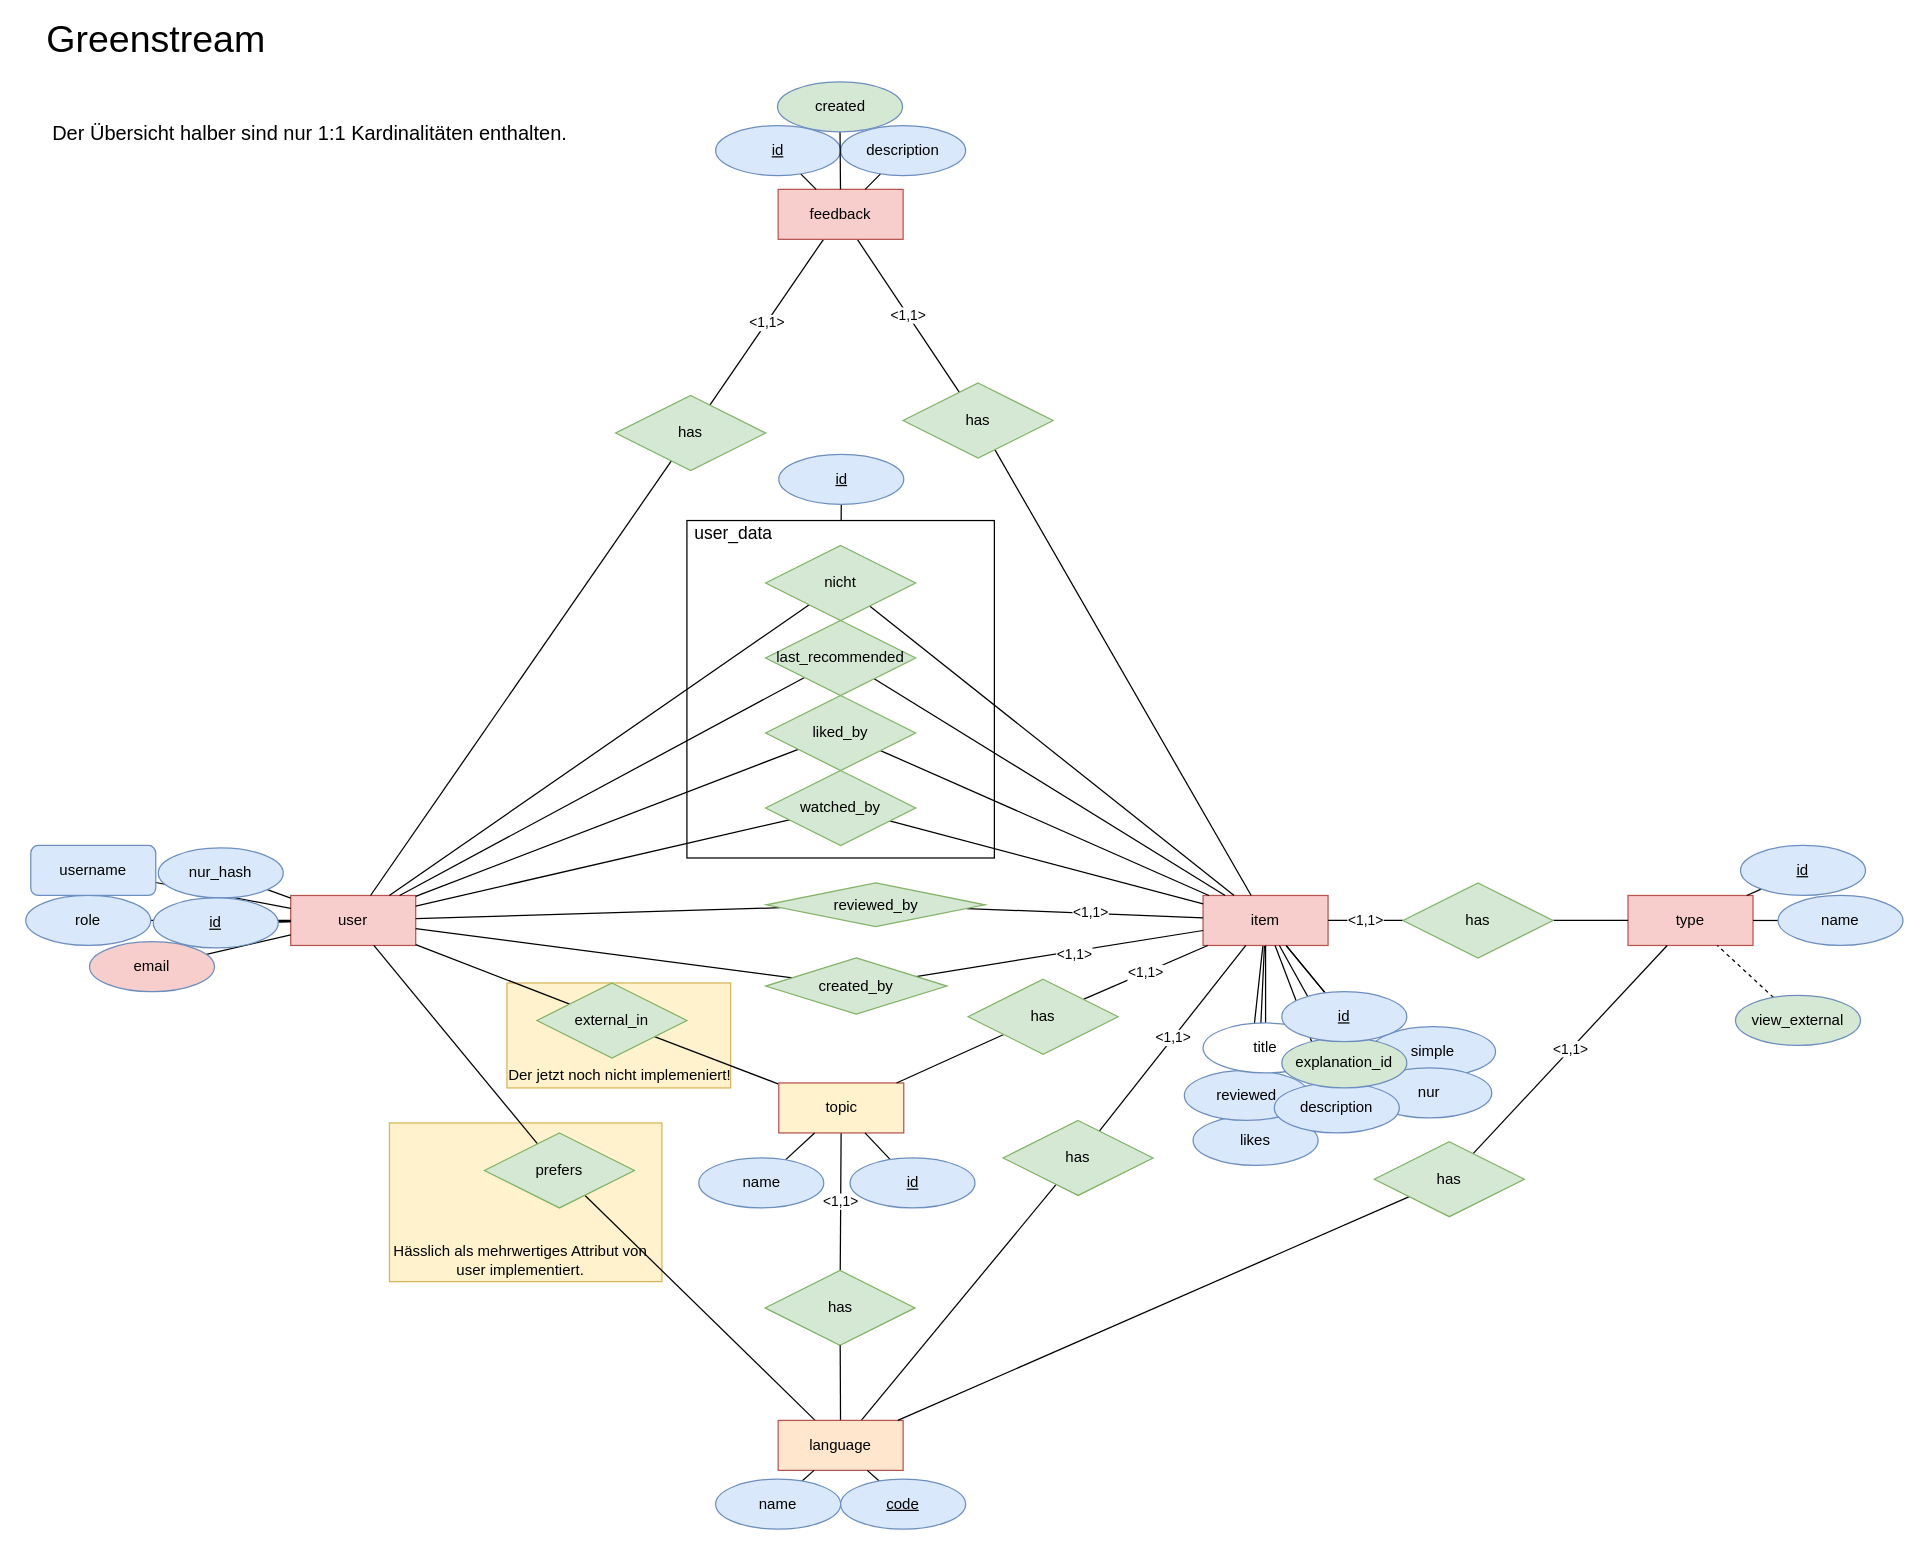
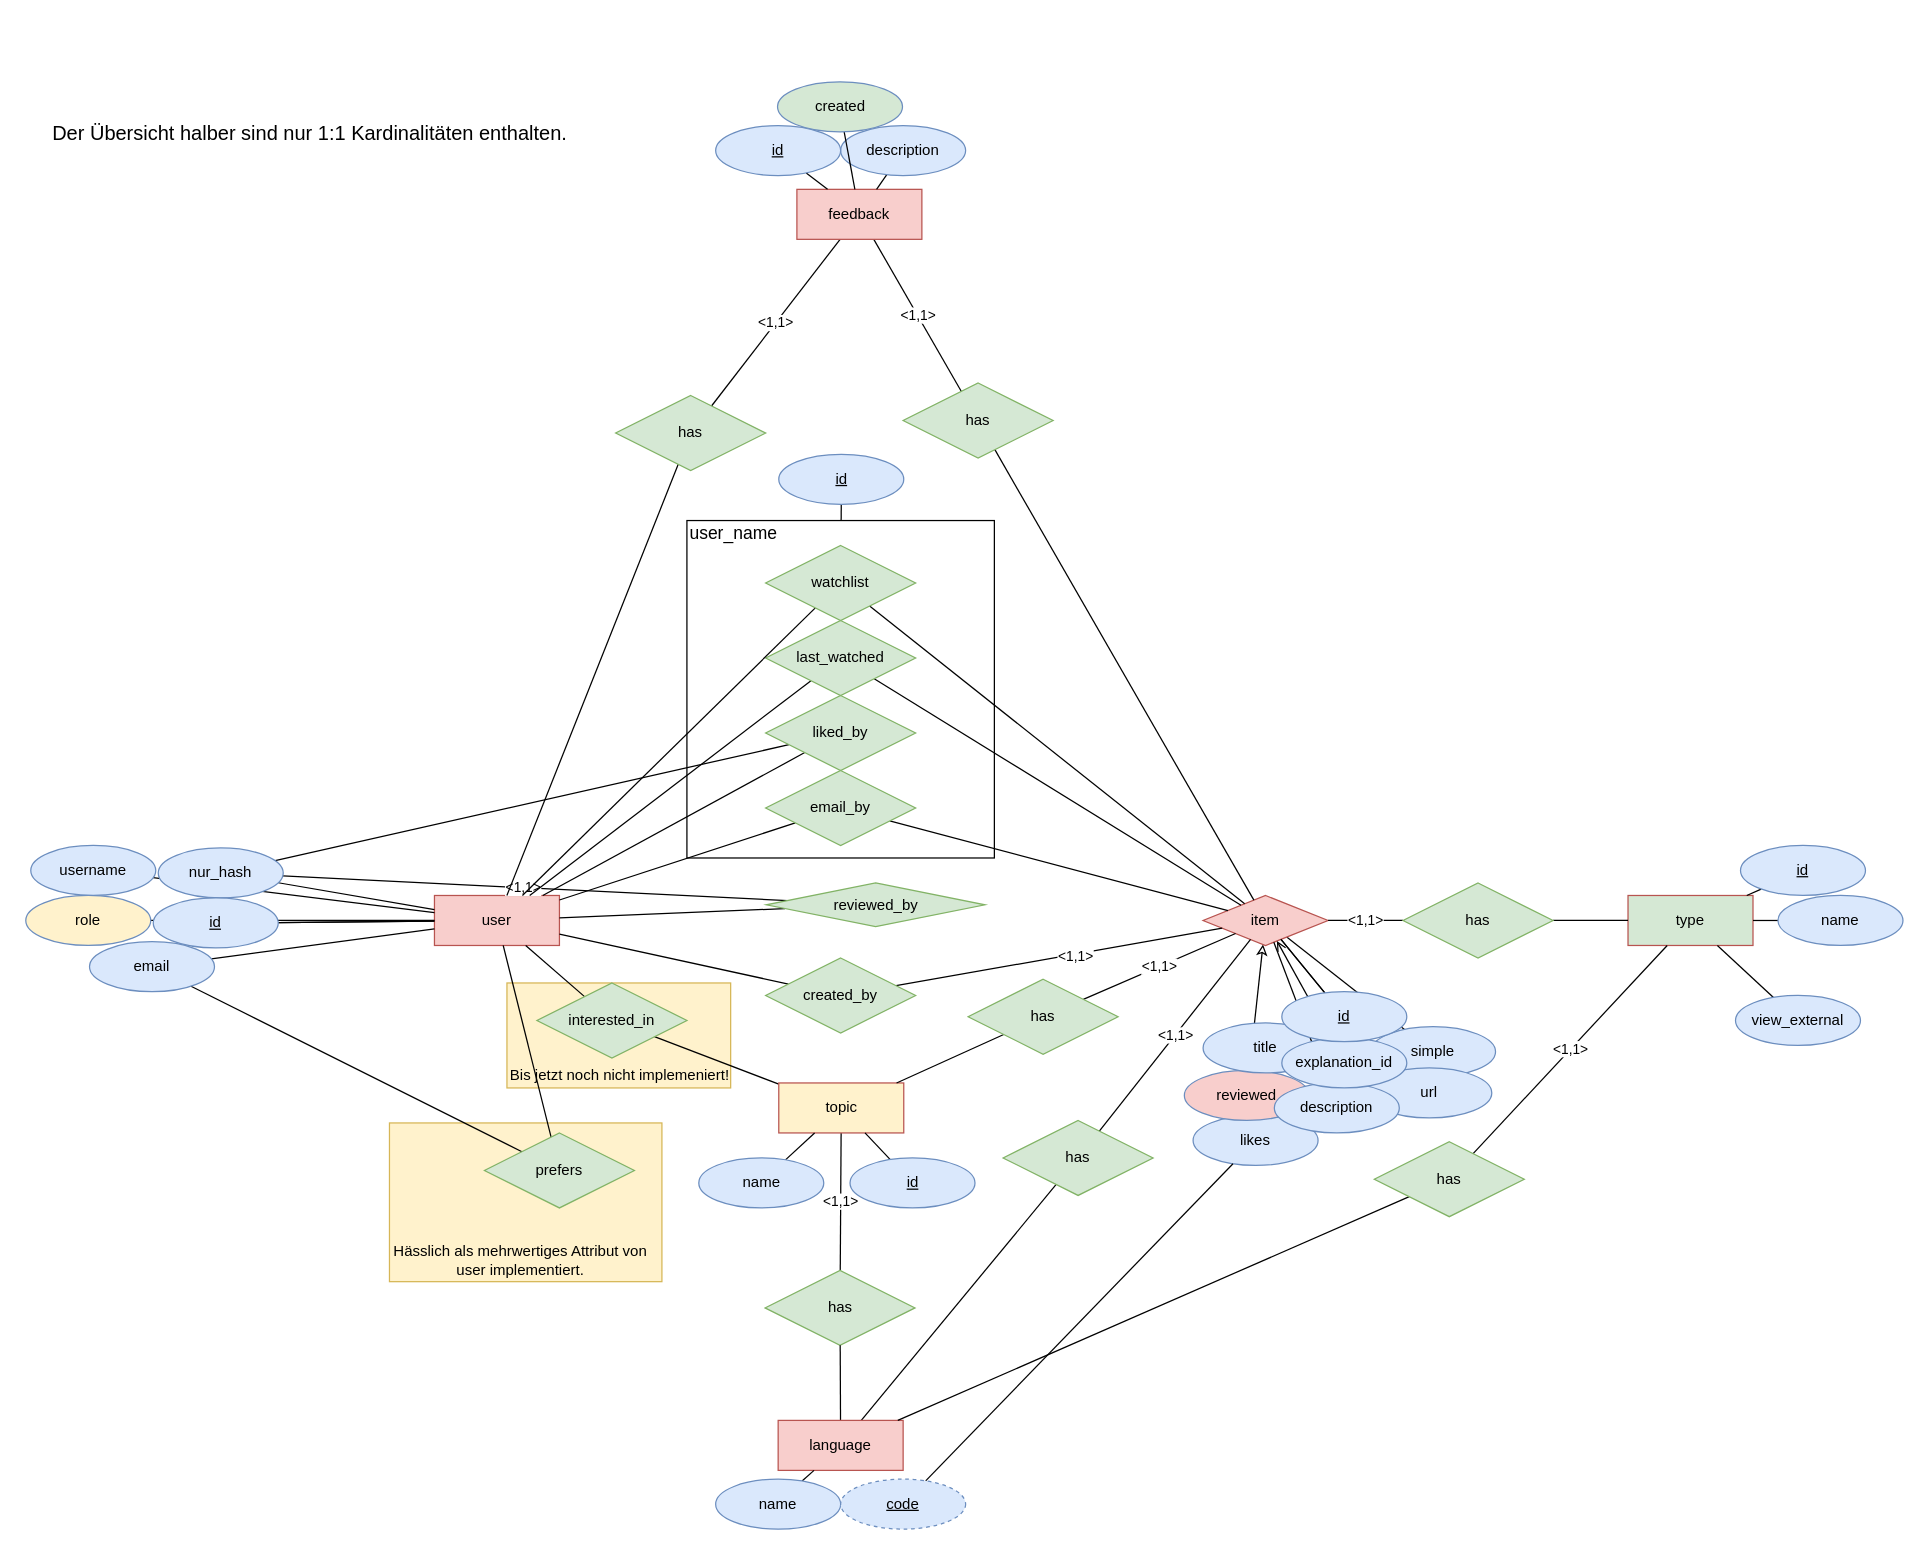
(156, 39) -> none
(841, 214) -> (859, 214)
(734, 533) -> (734, 533)
(841, 583) -> (841, 583)
(841, 658) -> (841, 658)
(841, 808) -> (841, 808)
(1044, 823) -> (343, 845)
(93, 871) -> (93, 871)
(1085, 913) -> (688, 896)
(88, 921) -> (88, 921)
(353, 921) -> (497, 921)
(1266, 921) -> (1266, 921)
(1691, 921) -> (1691, 921)
(1280, 947) -> (1280, 946)
none -> (1322, 965)
(152, 967) -> (152, 967)
(1745, 971) -> (1745, 971)
(1260, 973) -> (1260, 973)
(1266, 985) -> (1306, 1055)
(856, 986) -> (841, 996)
(1262, 1007) -> none
(612, 1021) -> (612, 1021)
(1798, 1021) -> (1798, 1021)
(1266, 1048) -> (1266, 1048)
(1344, 1063) -> (1344, 1063)
(620, 1076) -> (620, 1076)
(1429, 1093) -> (1429, 1093)
(1247, 1096) -> (1247, 1096)
(700, 1308) -> (356, 1069)
(841, 1446) -> (841, 1446)
(873, 1476) -> (1143, 1257)
(903, 1504) -> (903, 1504)
